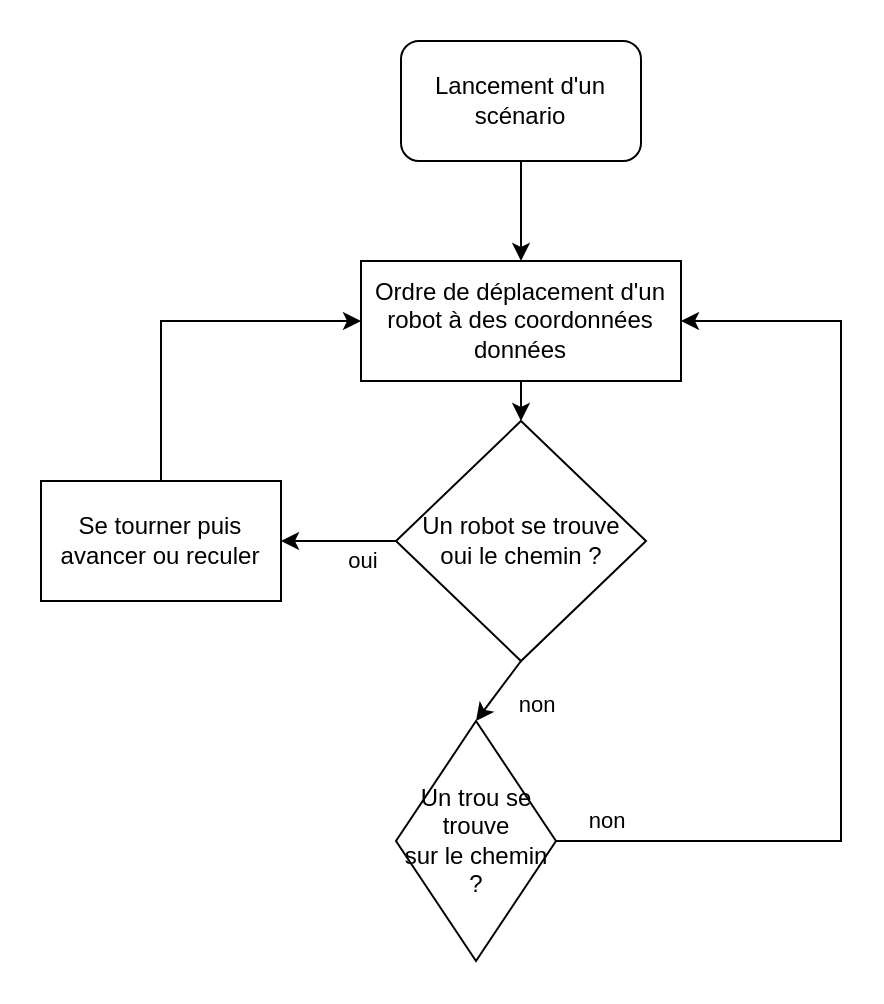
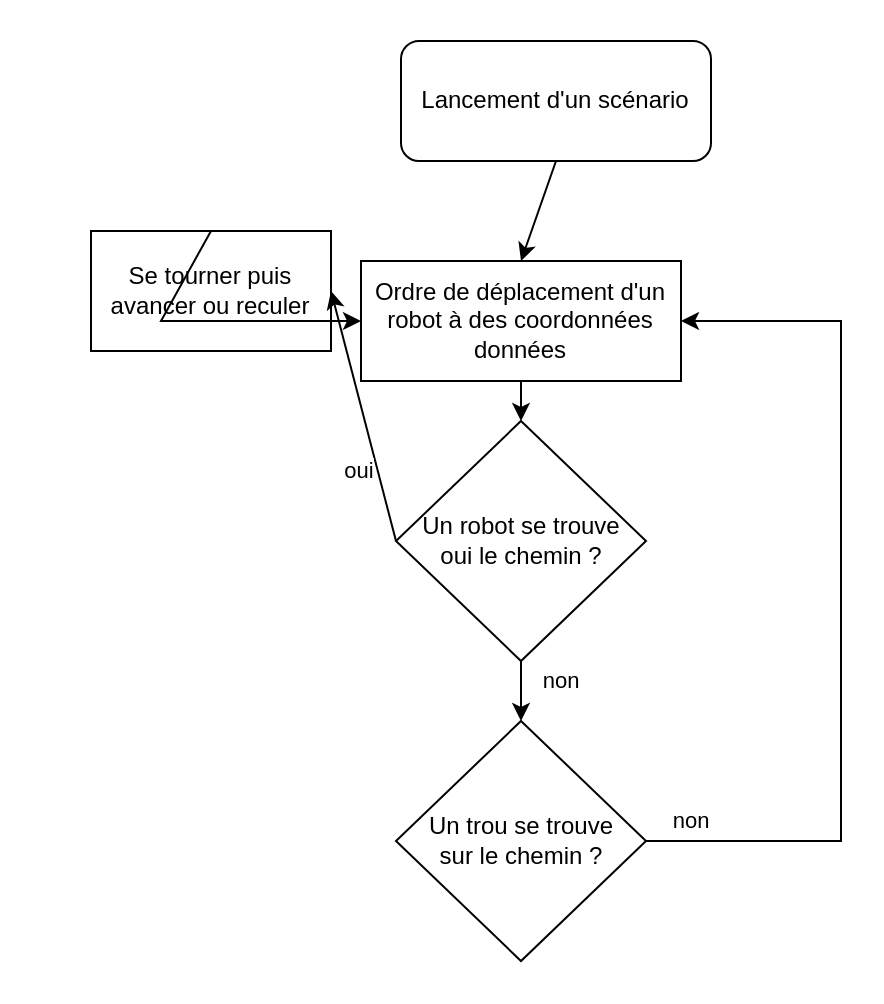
(521, 101) -> (556, 101)
(161, 541) -> (211, 291)
(476, 841) -> (521, 841)
